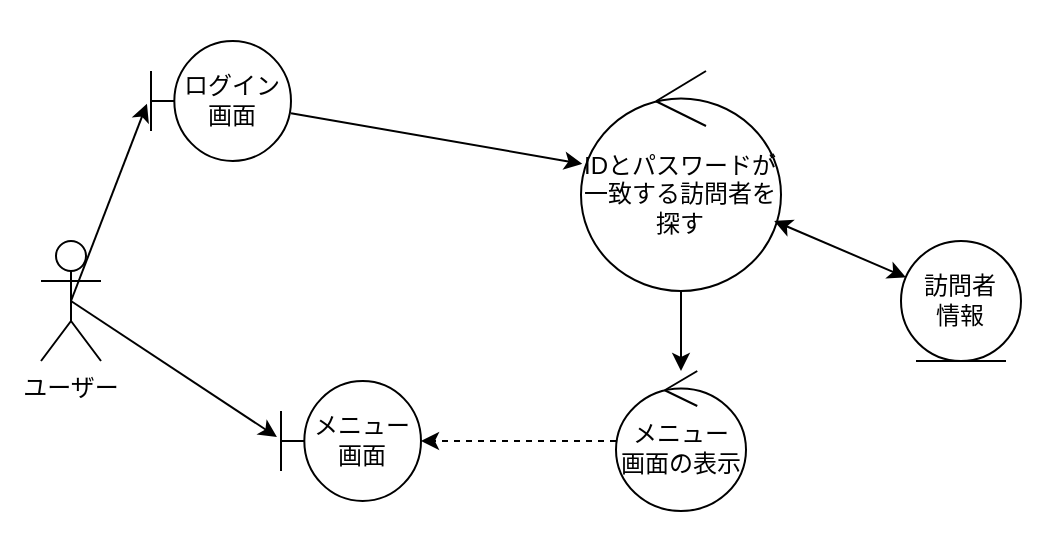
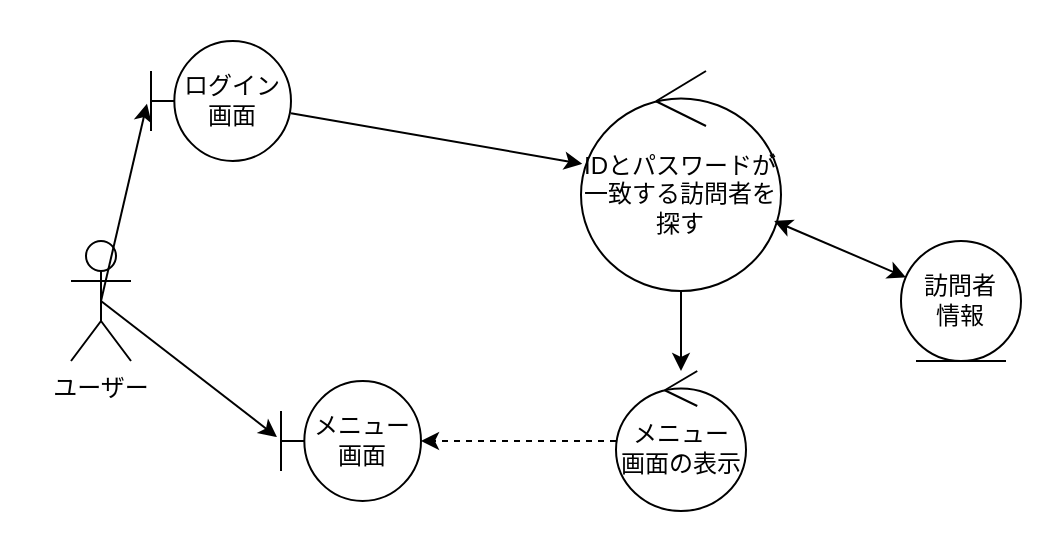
(71, 301) -> (101, 301)
